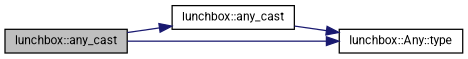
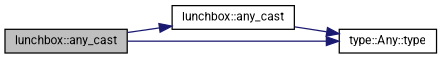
(401, 41) -> (388, 41)
